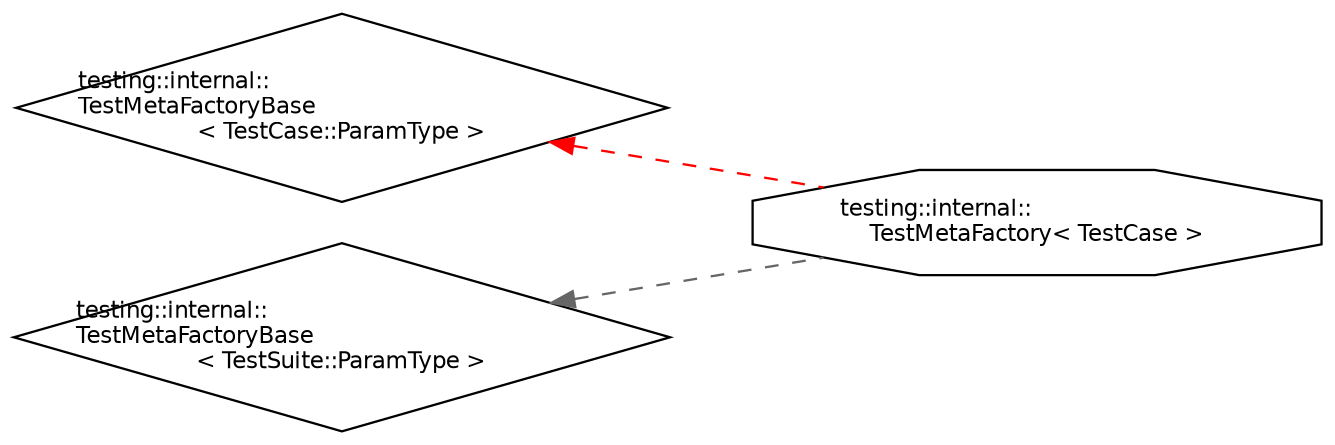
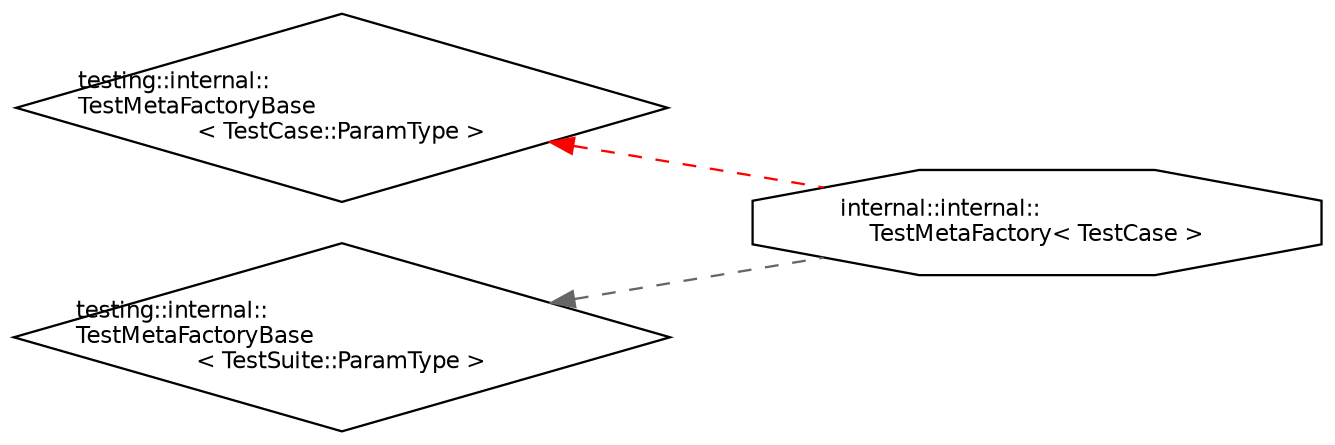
(1037, 223) -> (1037, 223)
